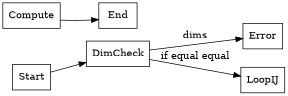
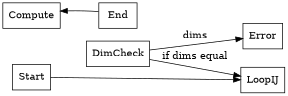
(76, 20) -> (83, 11)
(195, 56) -> (195, 56)
(65, 68) -> (142, 79)
